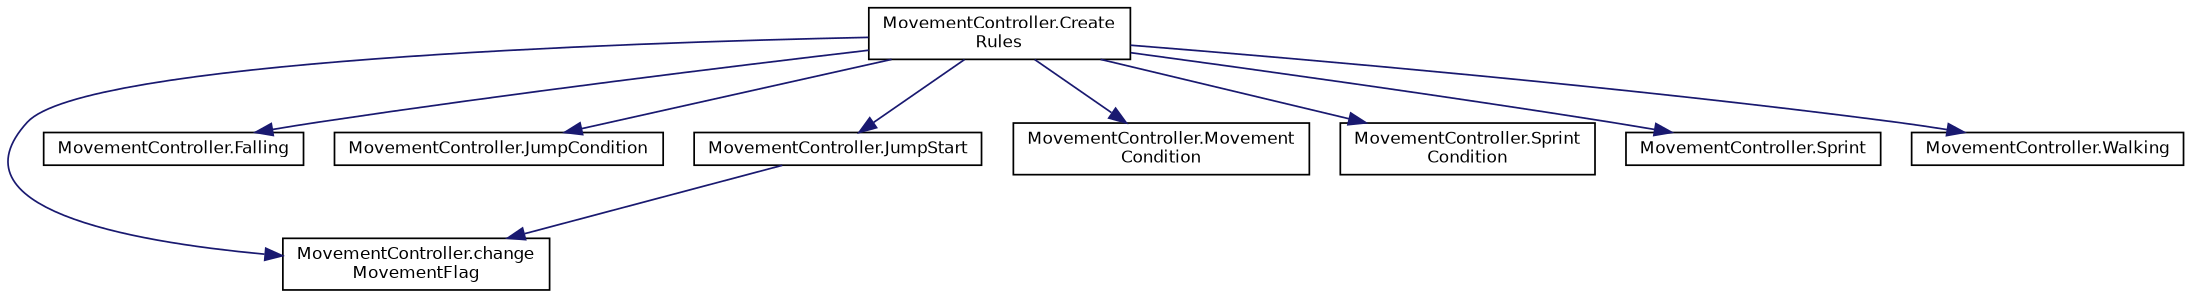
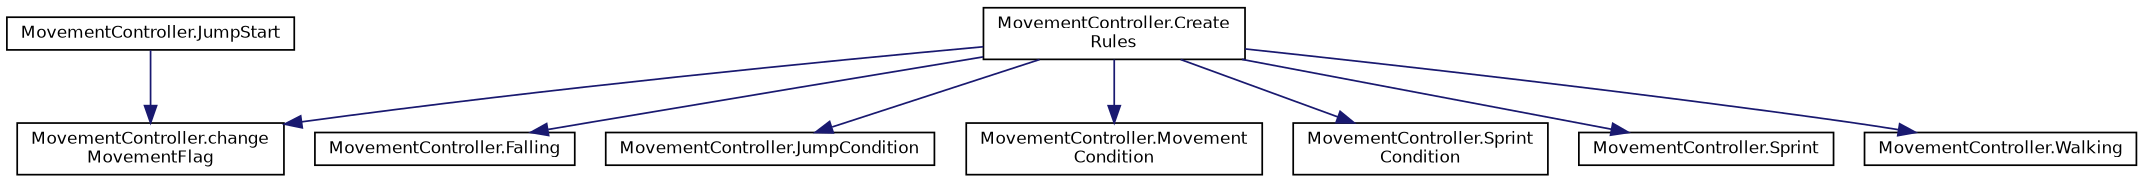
(919, 91) -> none
